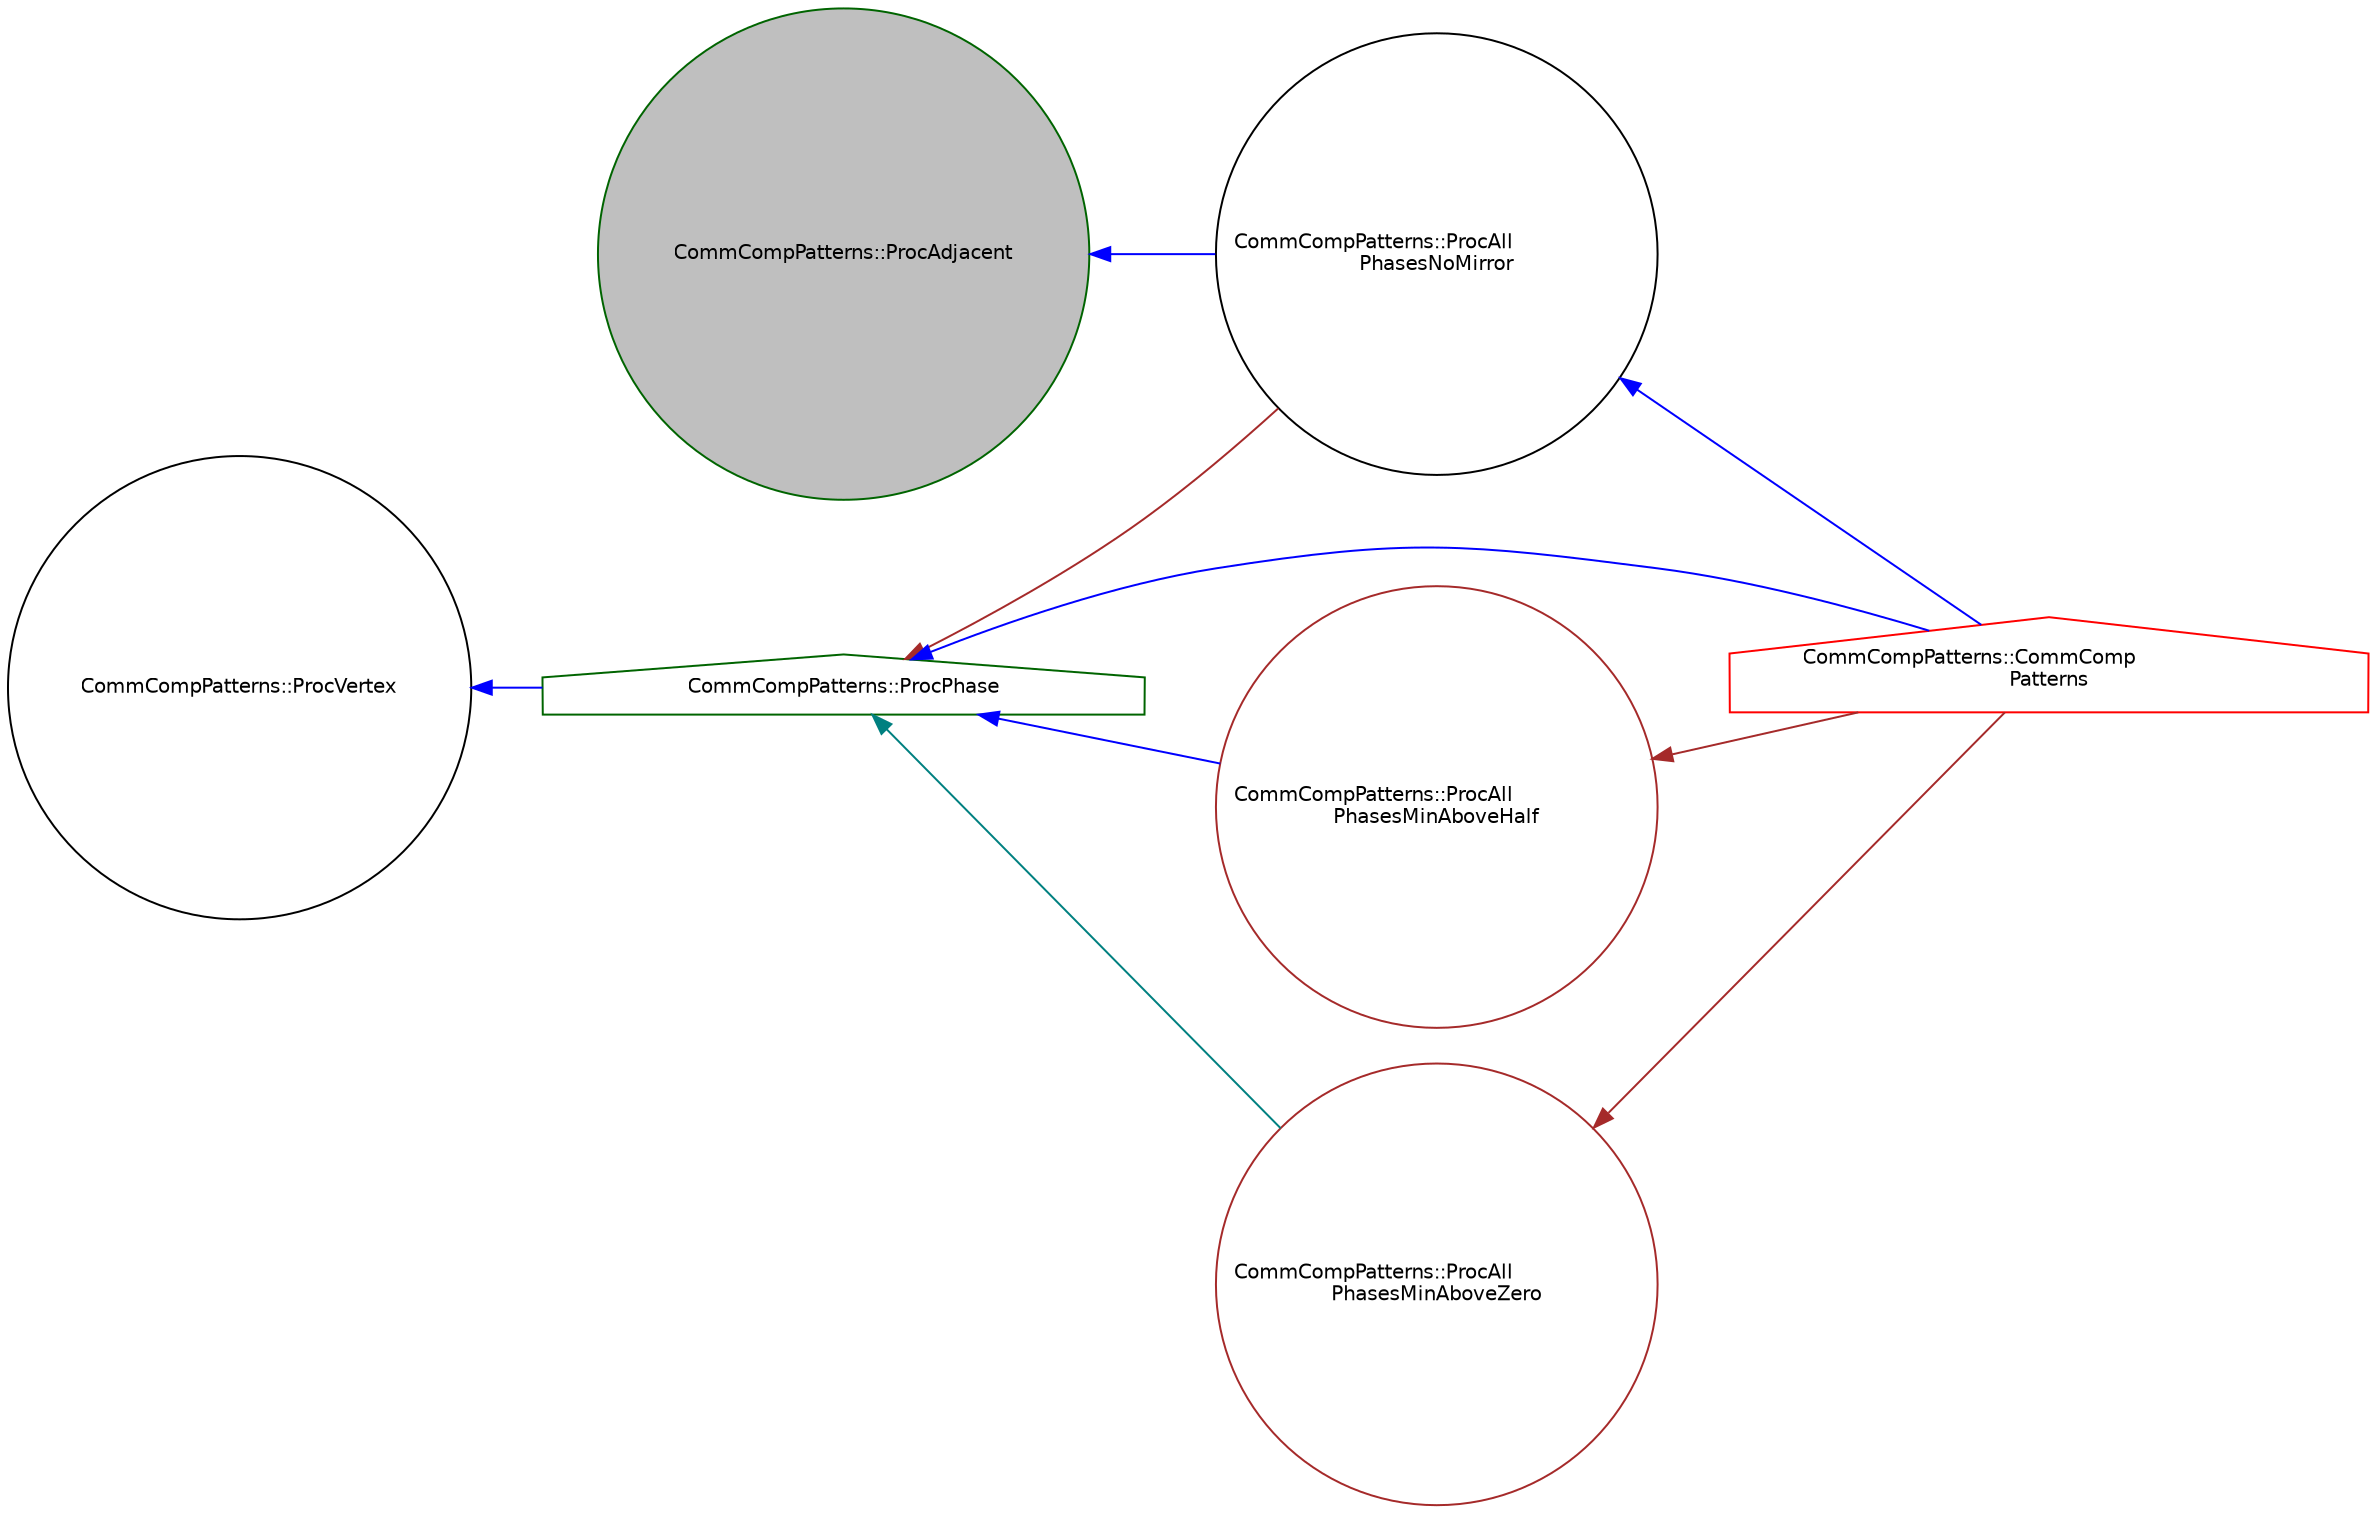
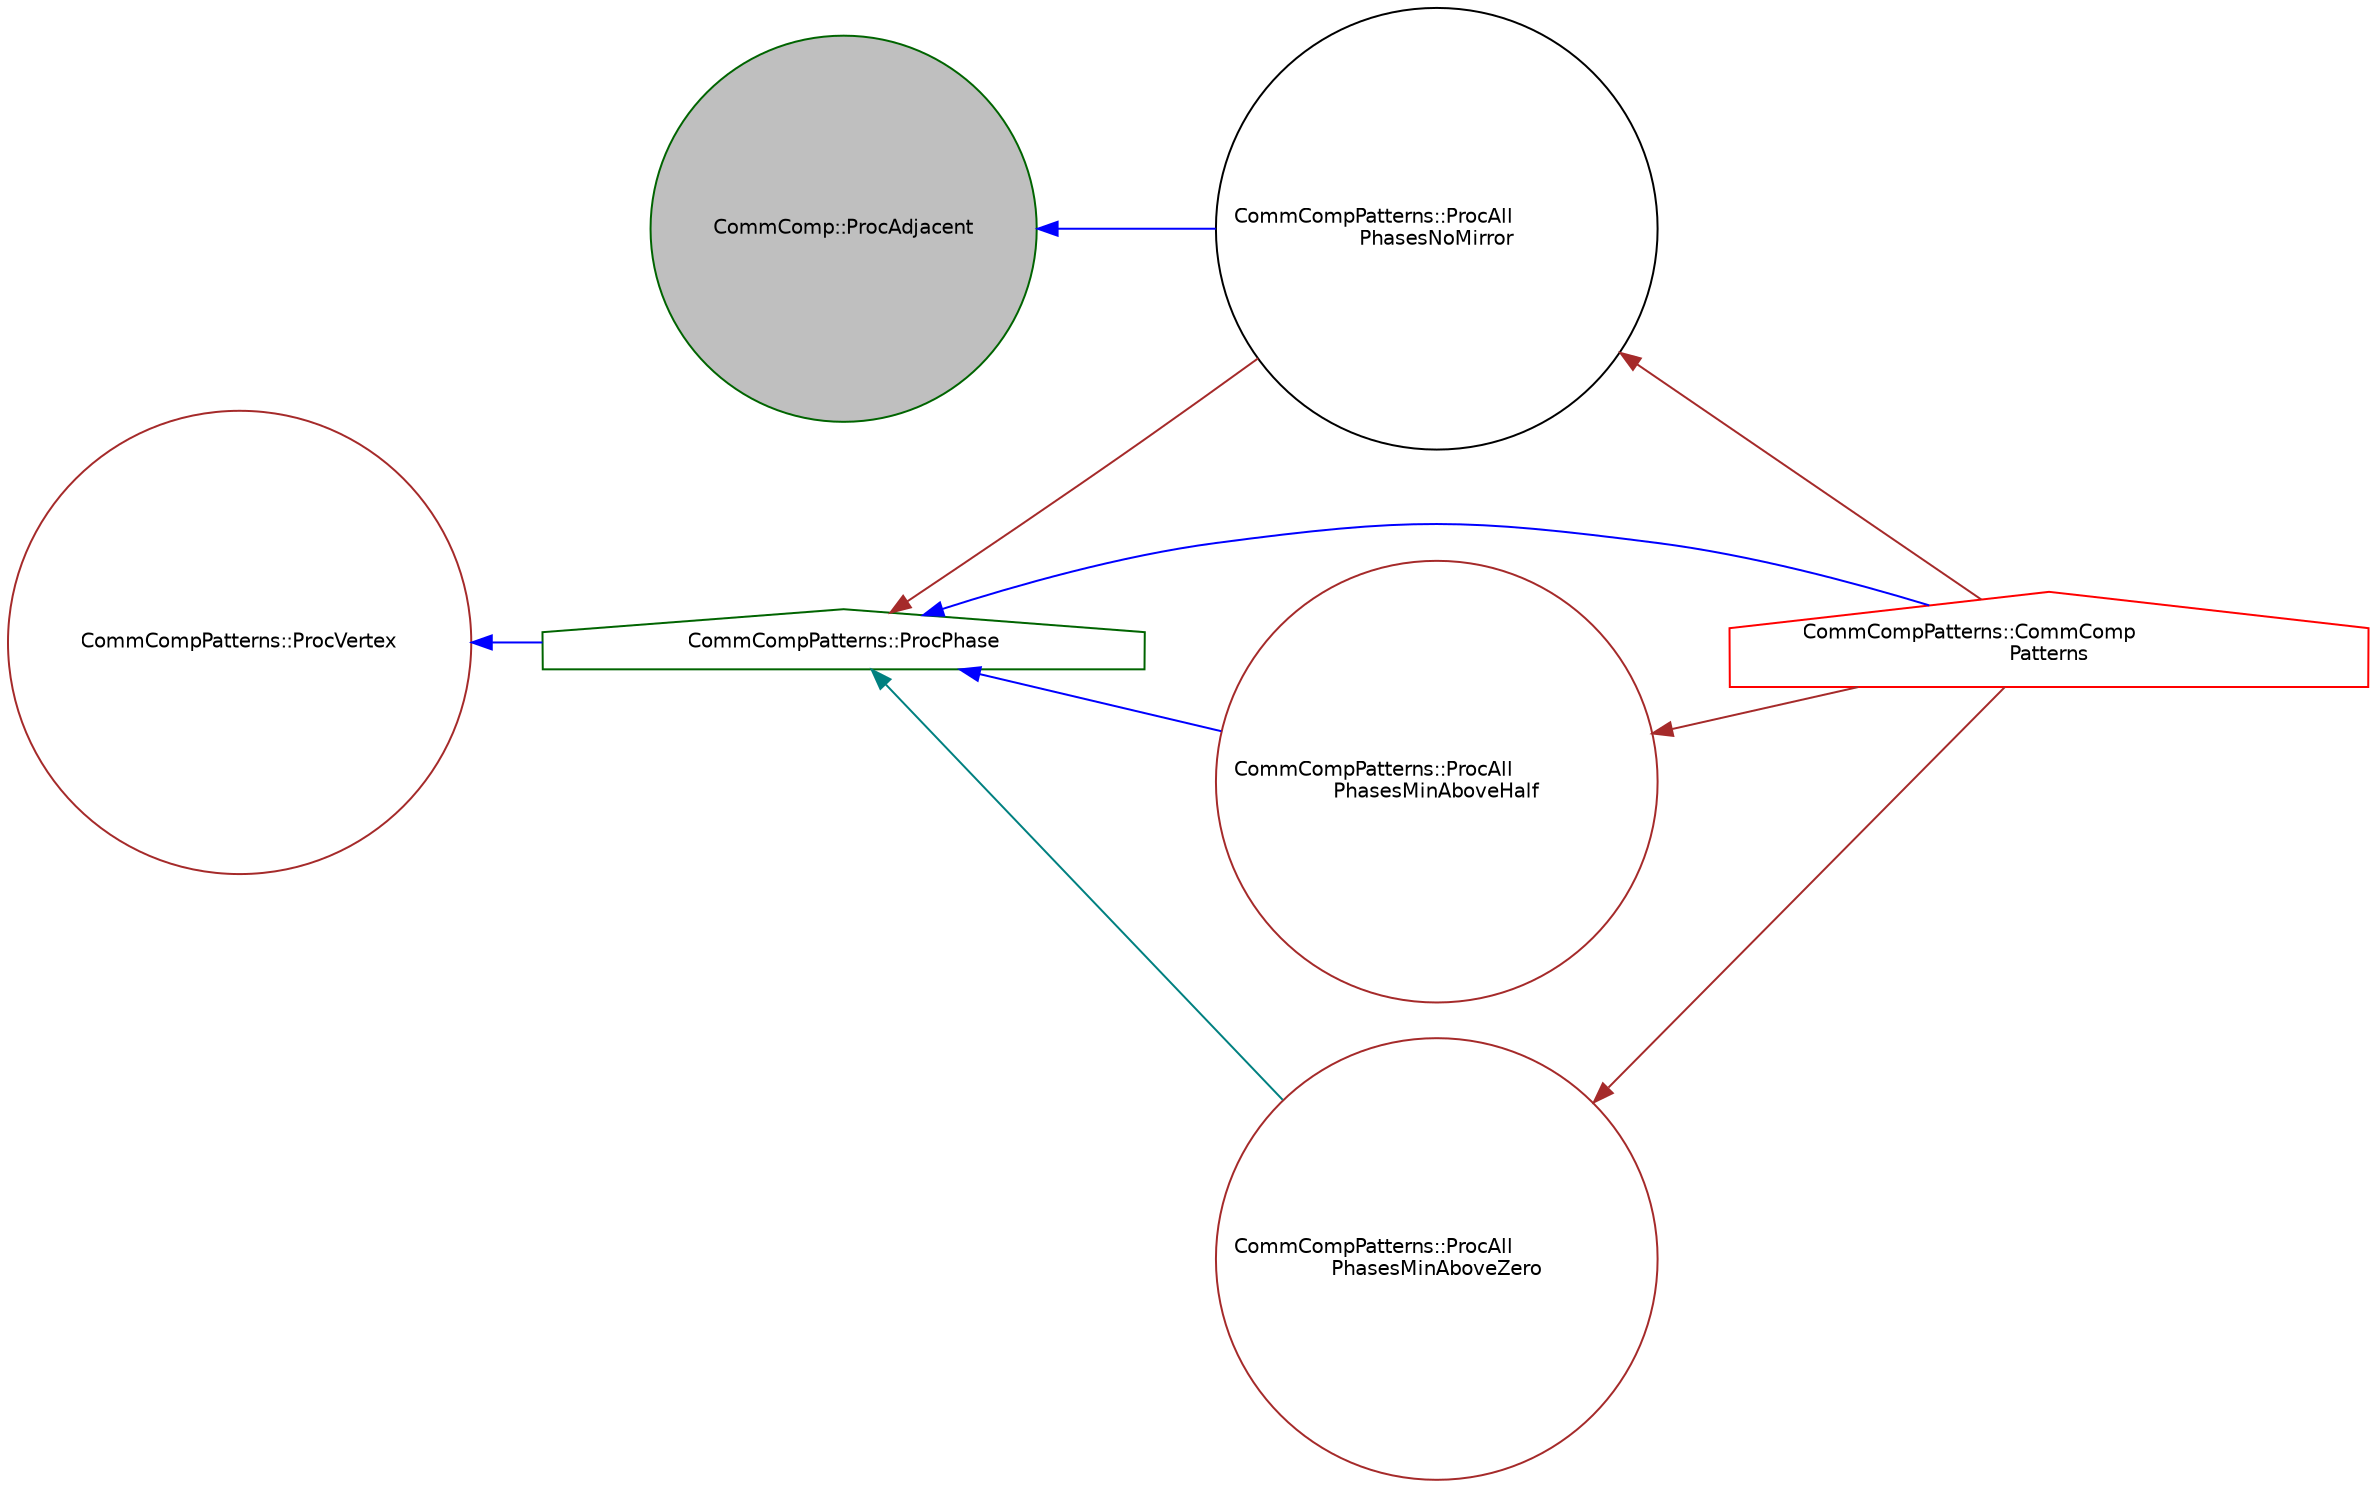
(844, 254) -> (844, 229)
(1809, 507) -> (1809, 482)
(240, 688) -> (240, 642)
